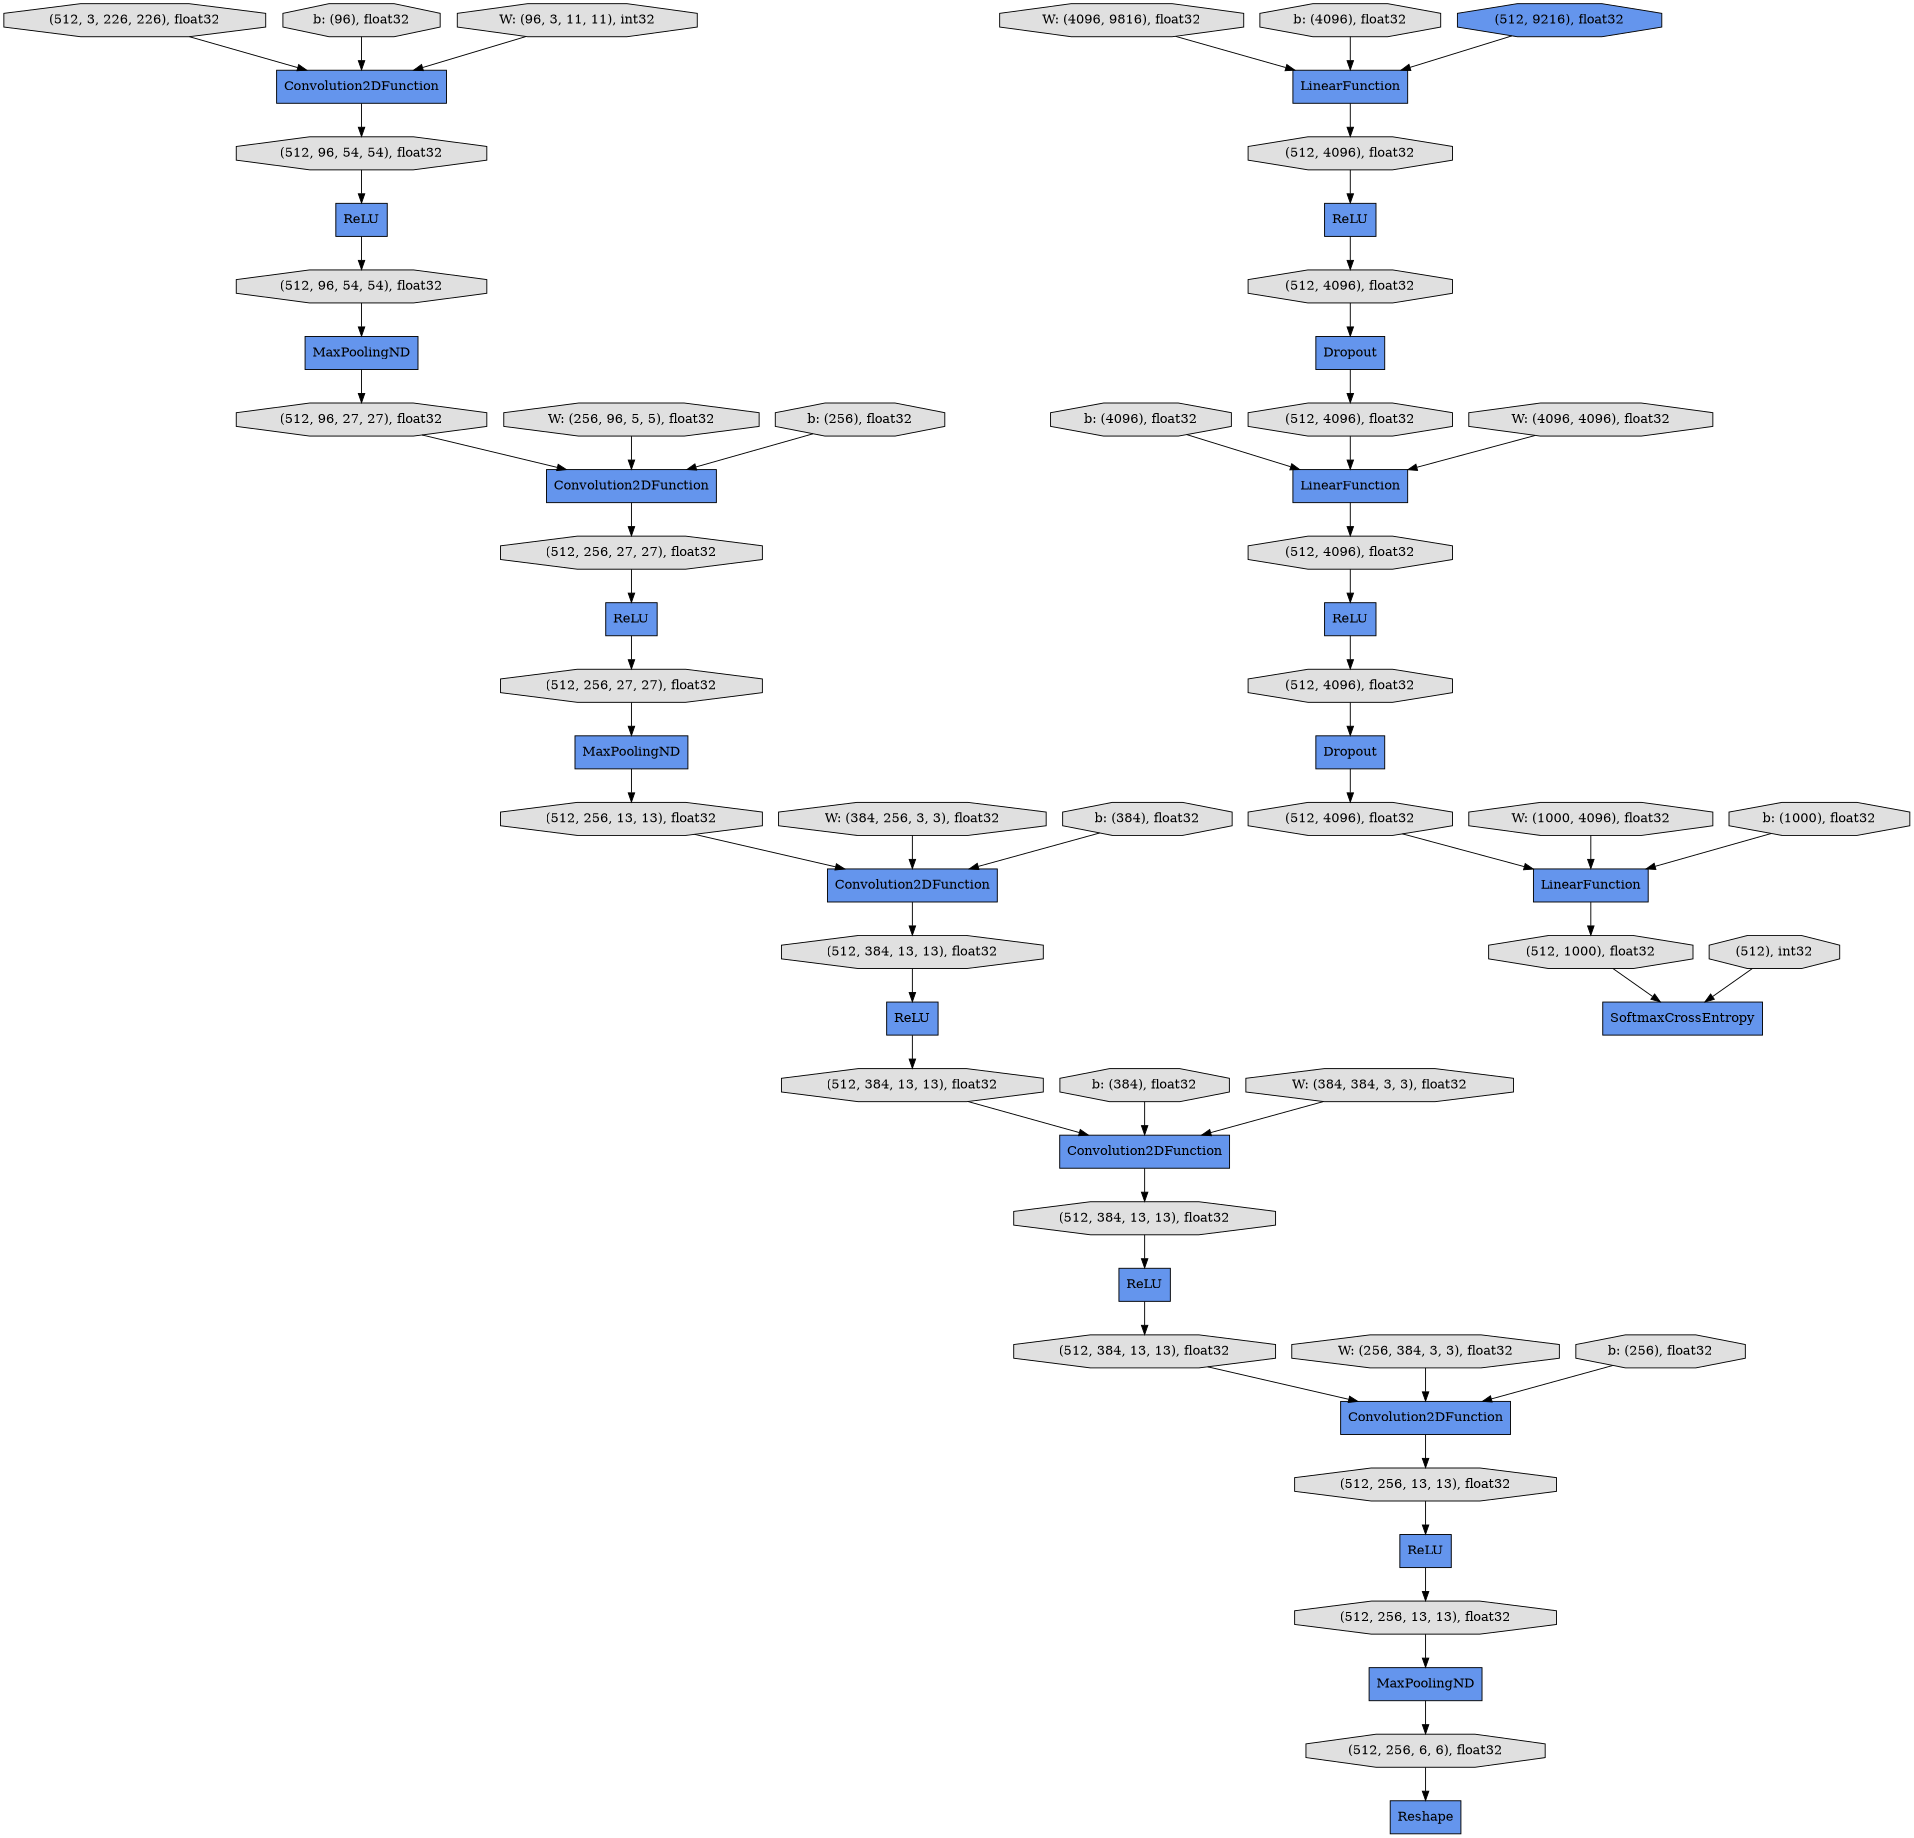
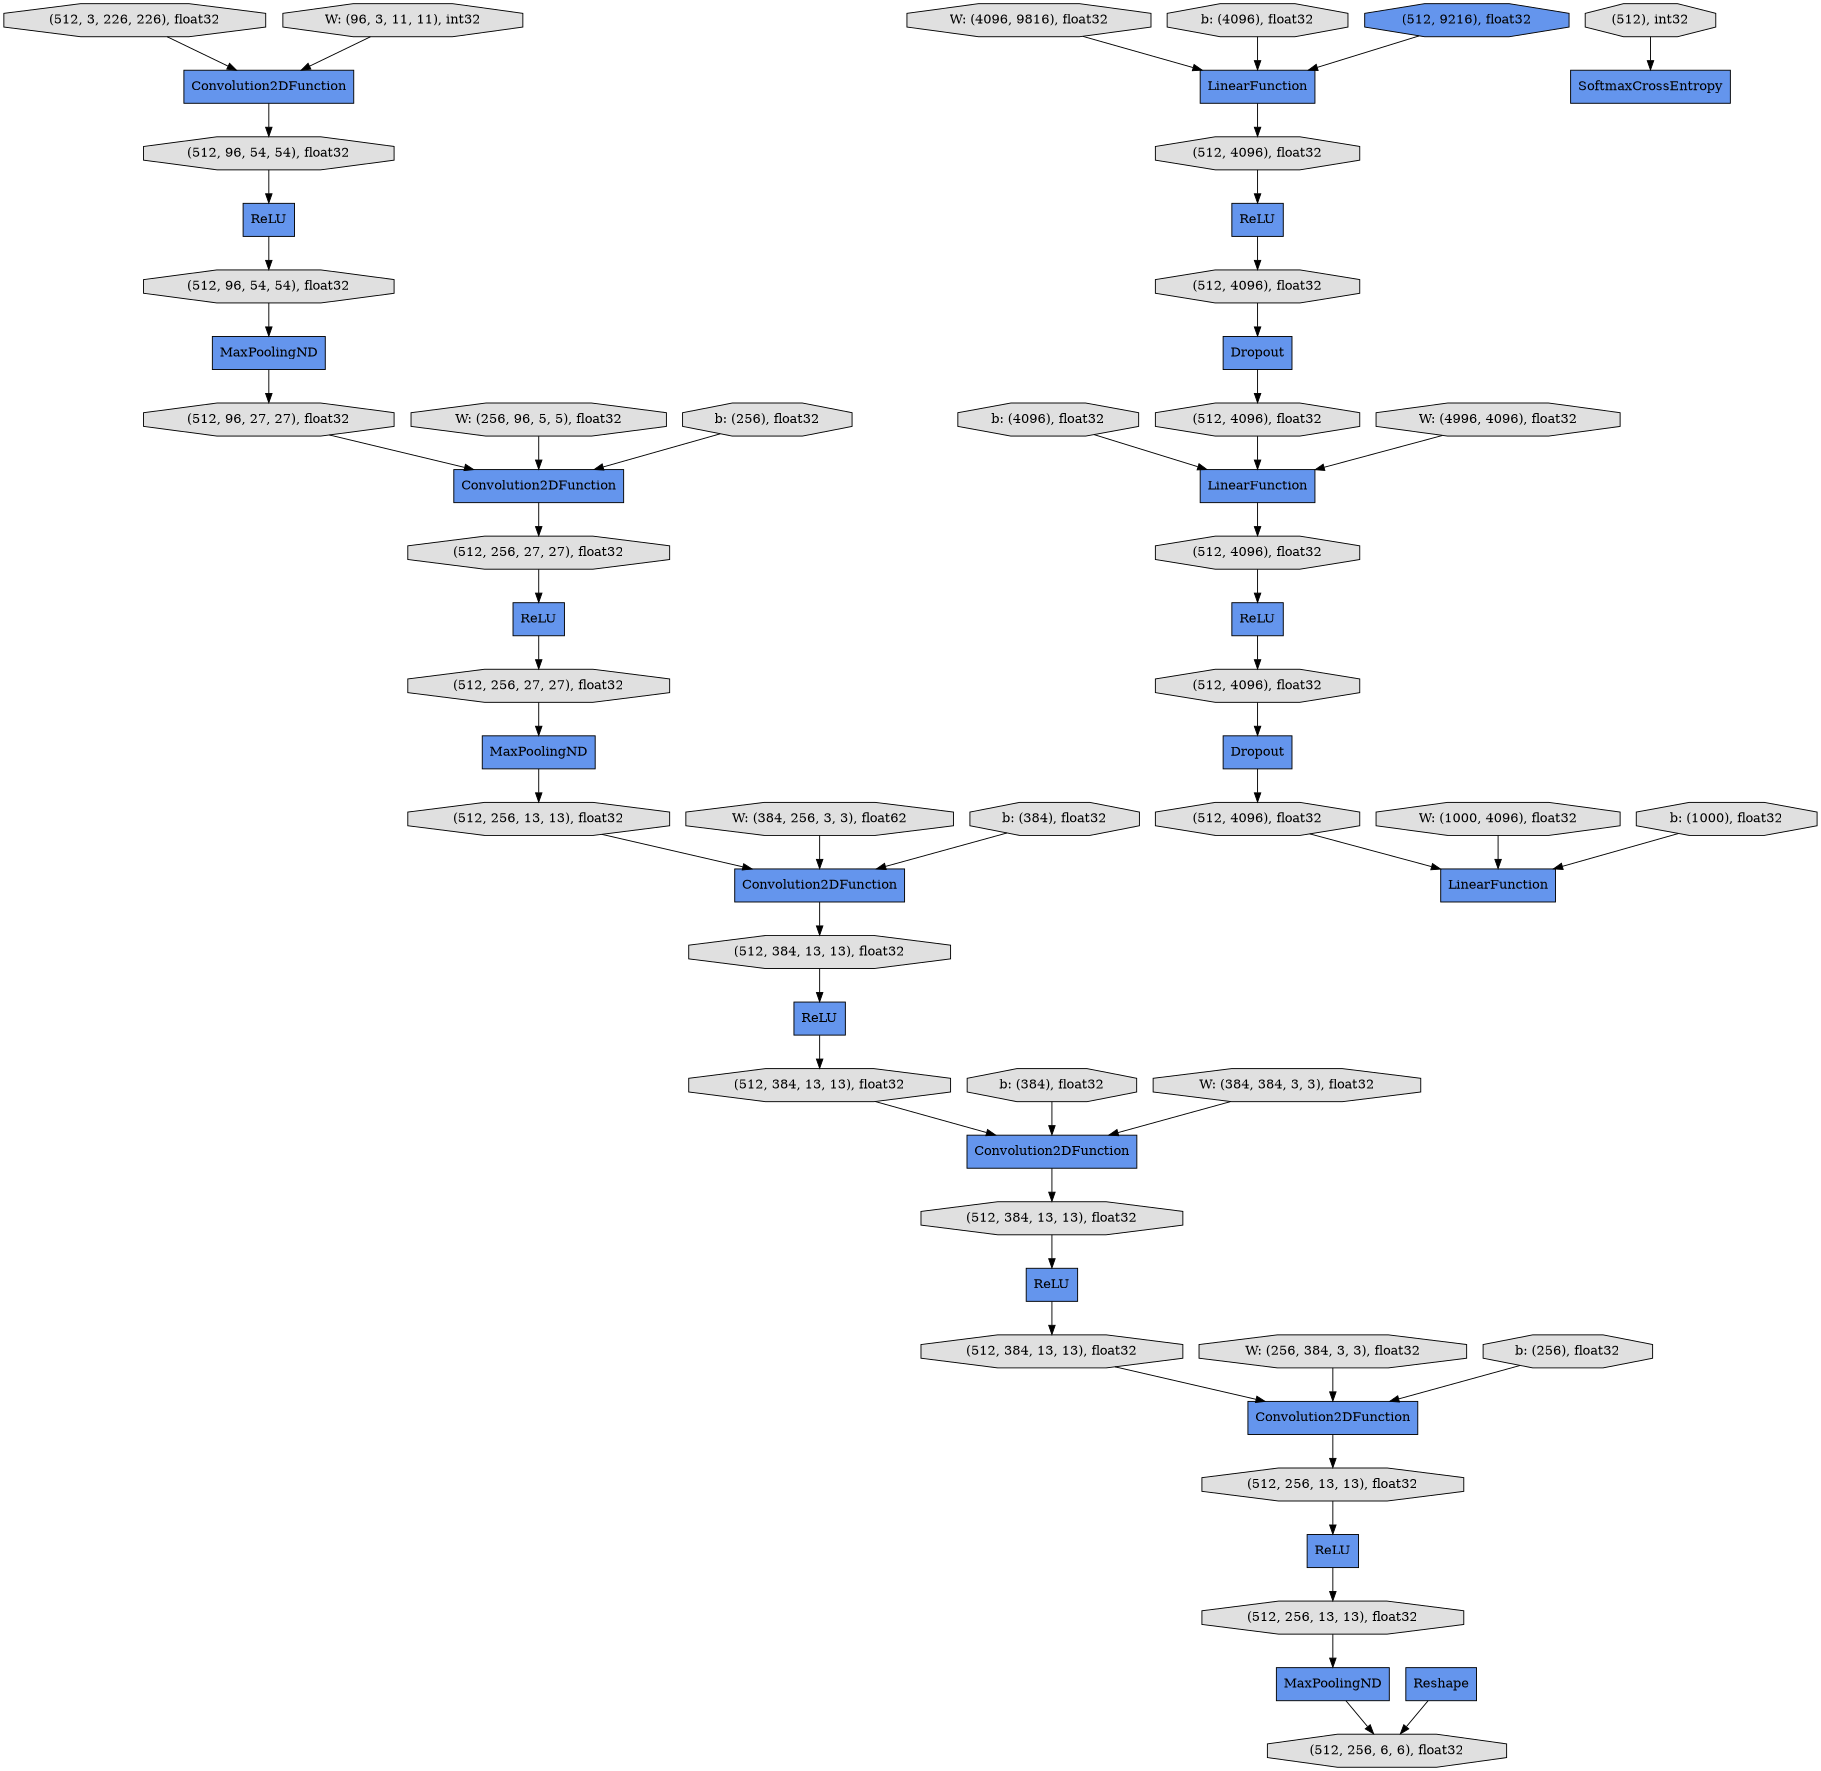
(362, 20) -> none
(1591, 420) -> (1498, 420)
(912, 819) -> (820, 819)
(1591, 952) -> none
(1426, 1779) -> (1417, 1714)
